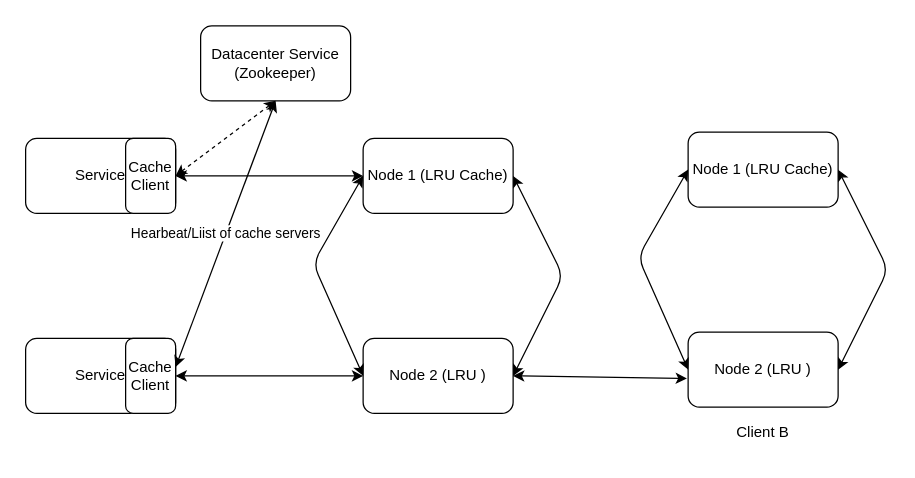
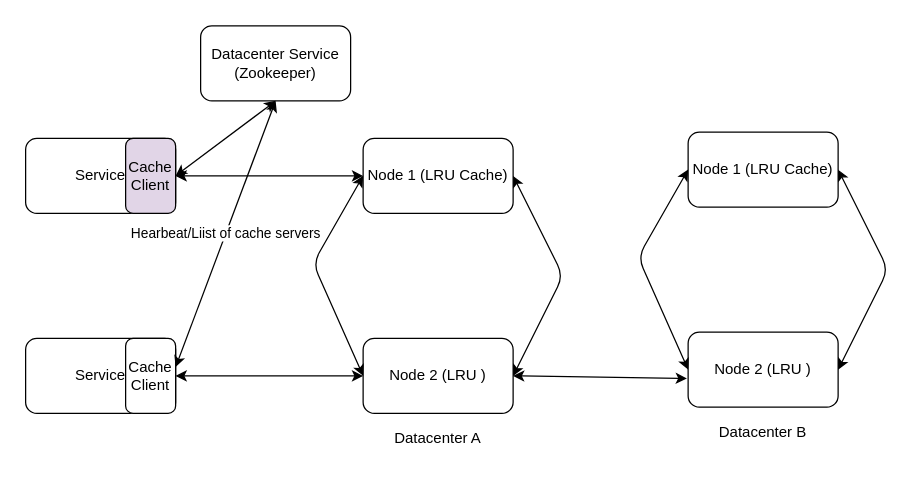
(224, 139) -> (224, 139)
(151, 176) -> (151, 176)
(763, 432) -> (763, 432)
none -> (438, 438)
